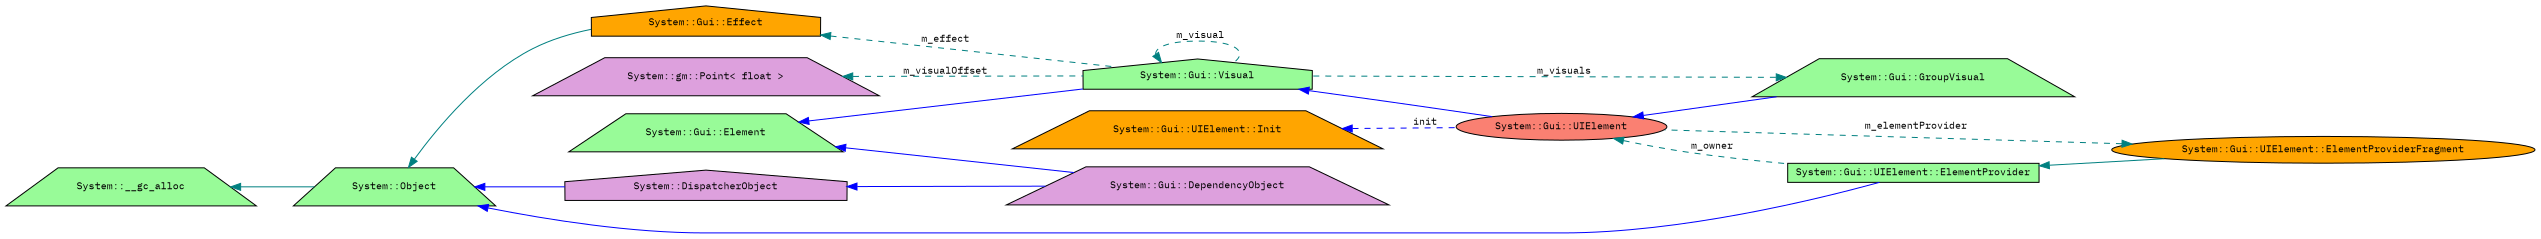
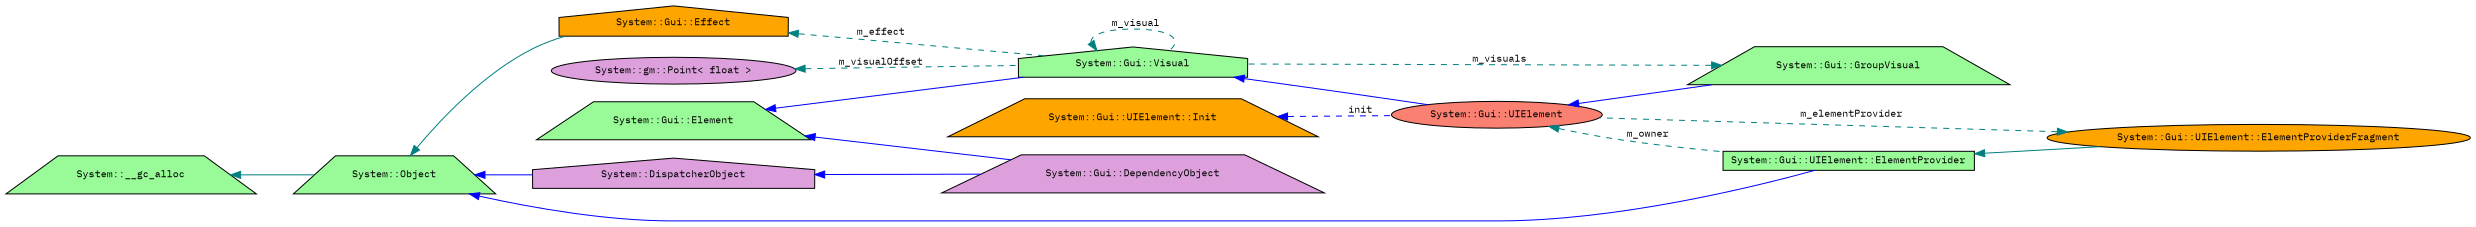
(706, 77) -> (674, 71)
